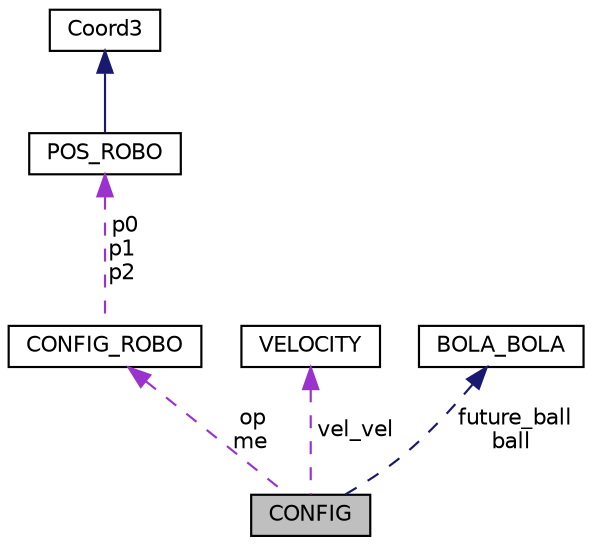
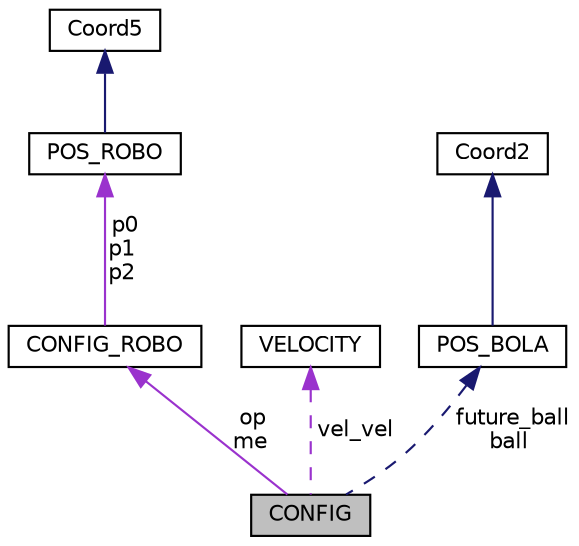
(105, 30) -> (105, 30)
none -> (493, 154)
(105, 261) -> (105, 261)
(501, 346) -> (493, 346)
(217, 438) -> (217, 438)
